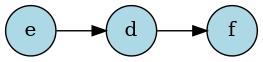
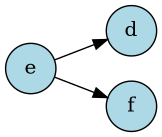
(175, 31) -> (75, 85)
